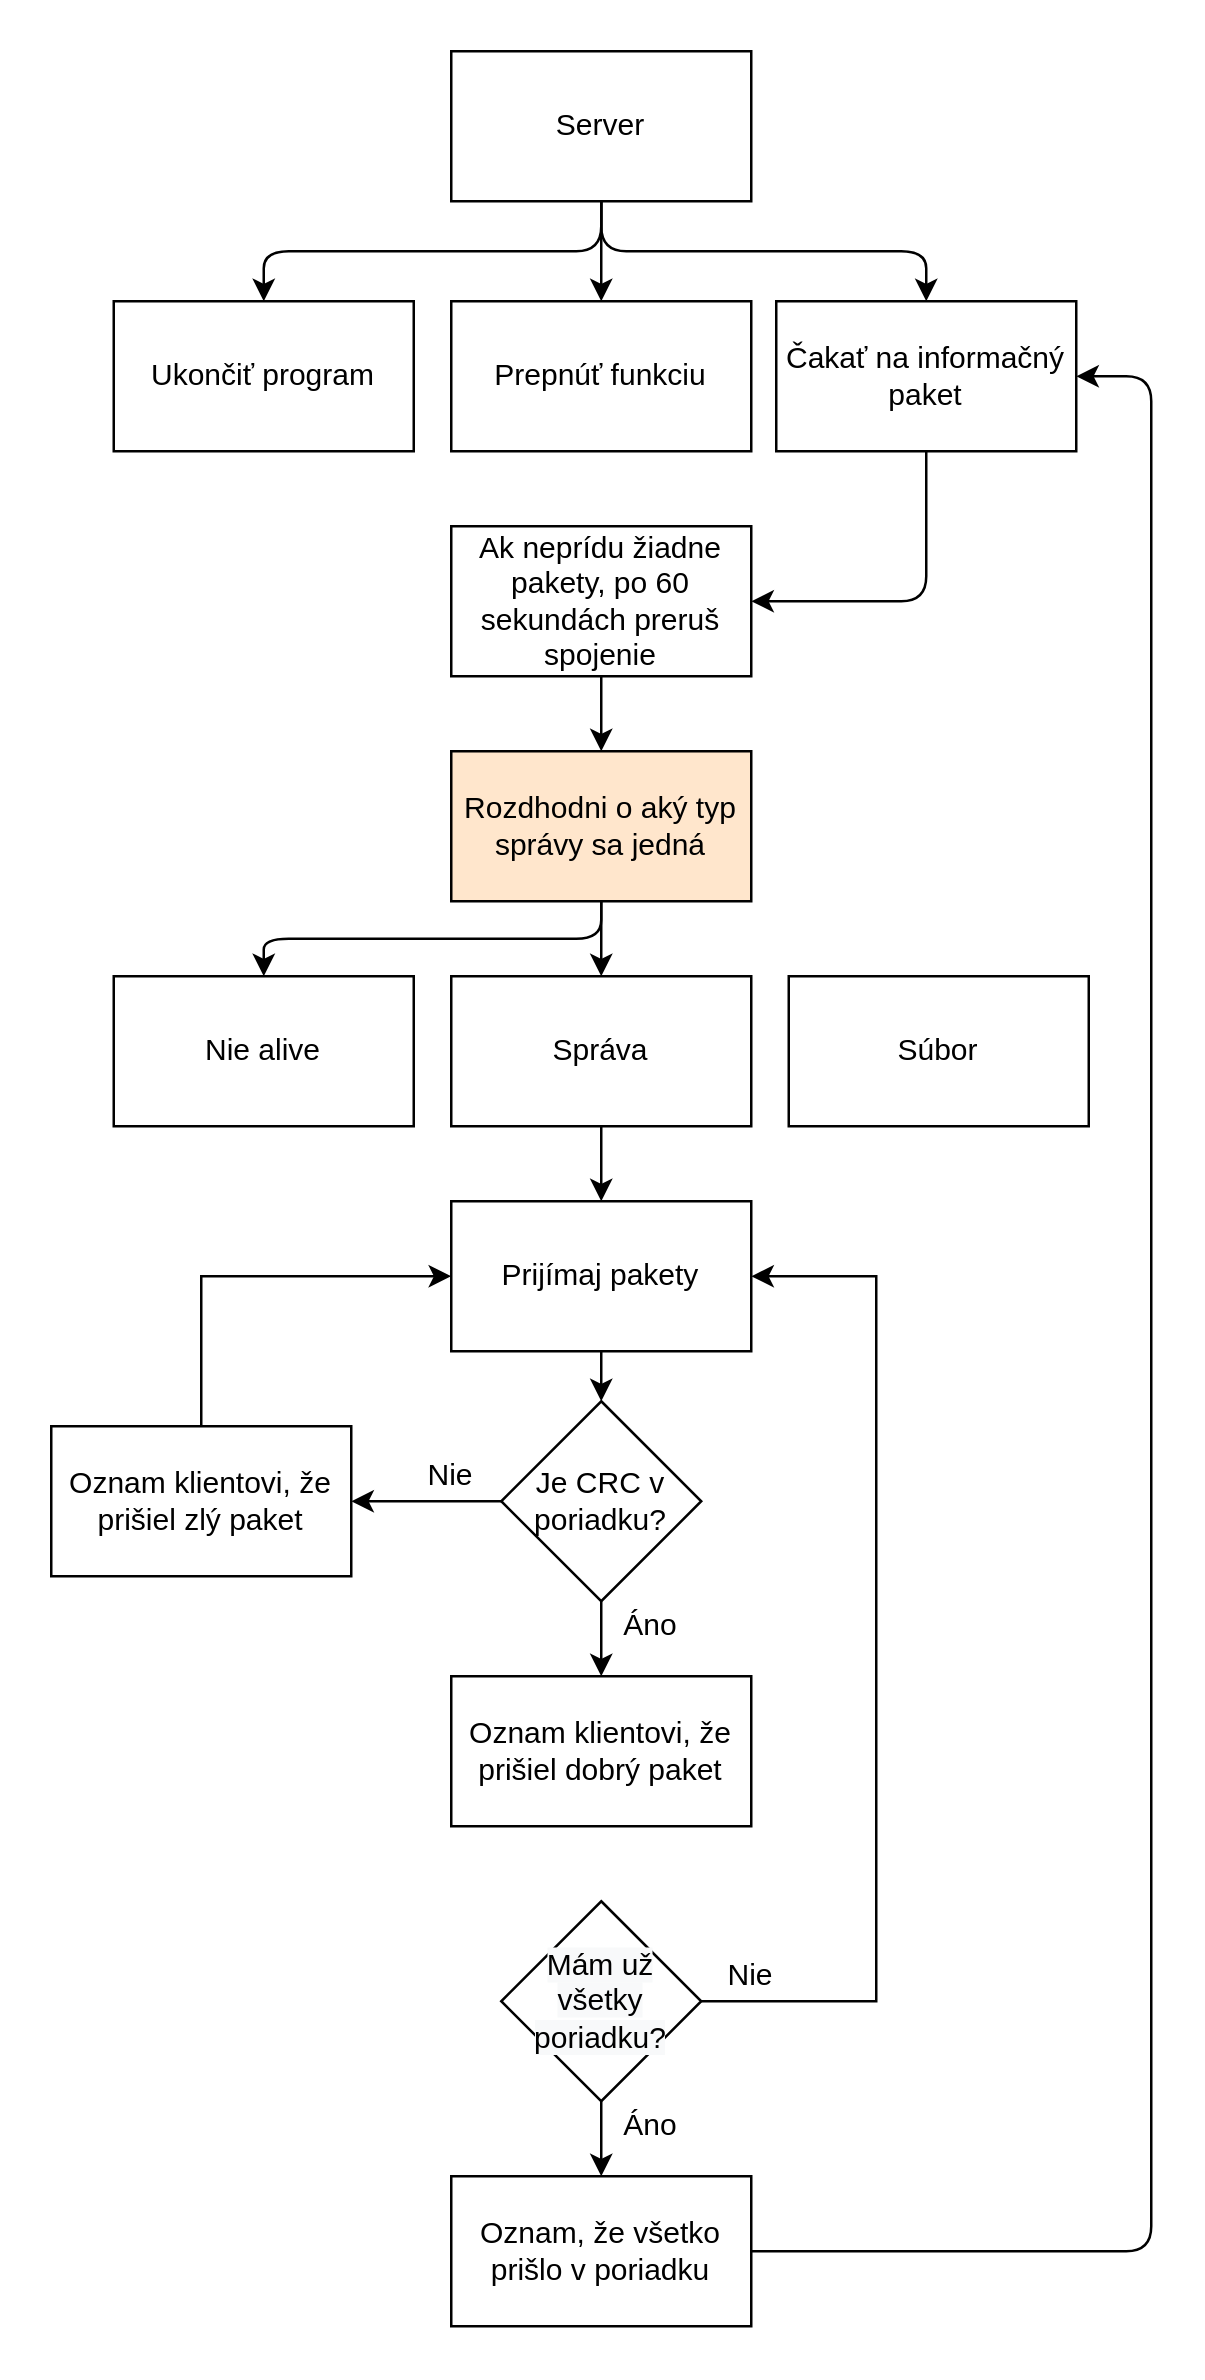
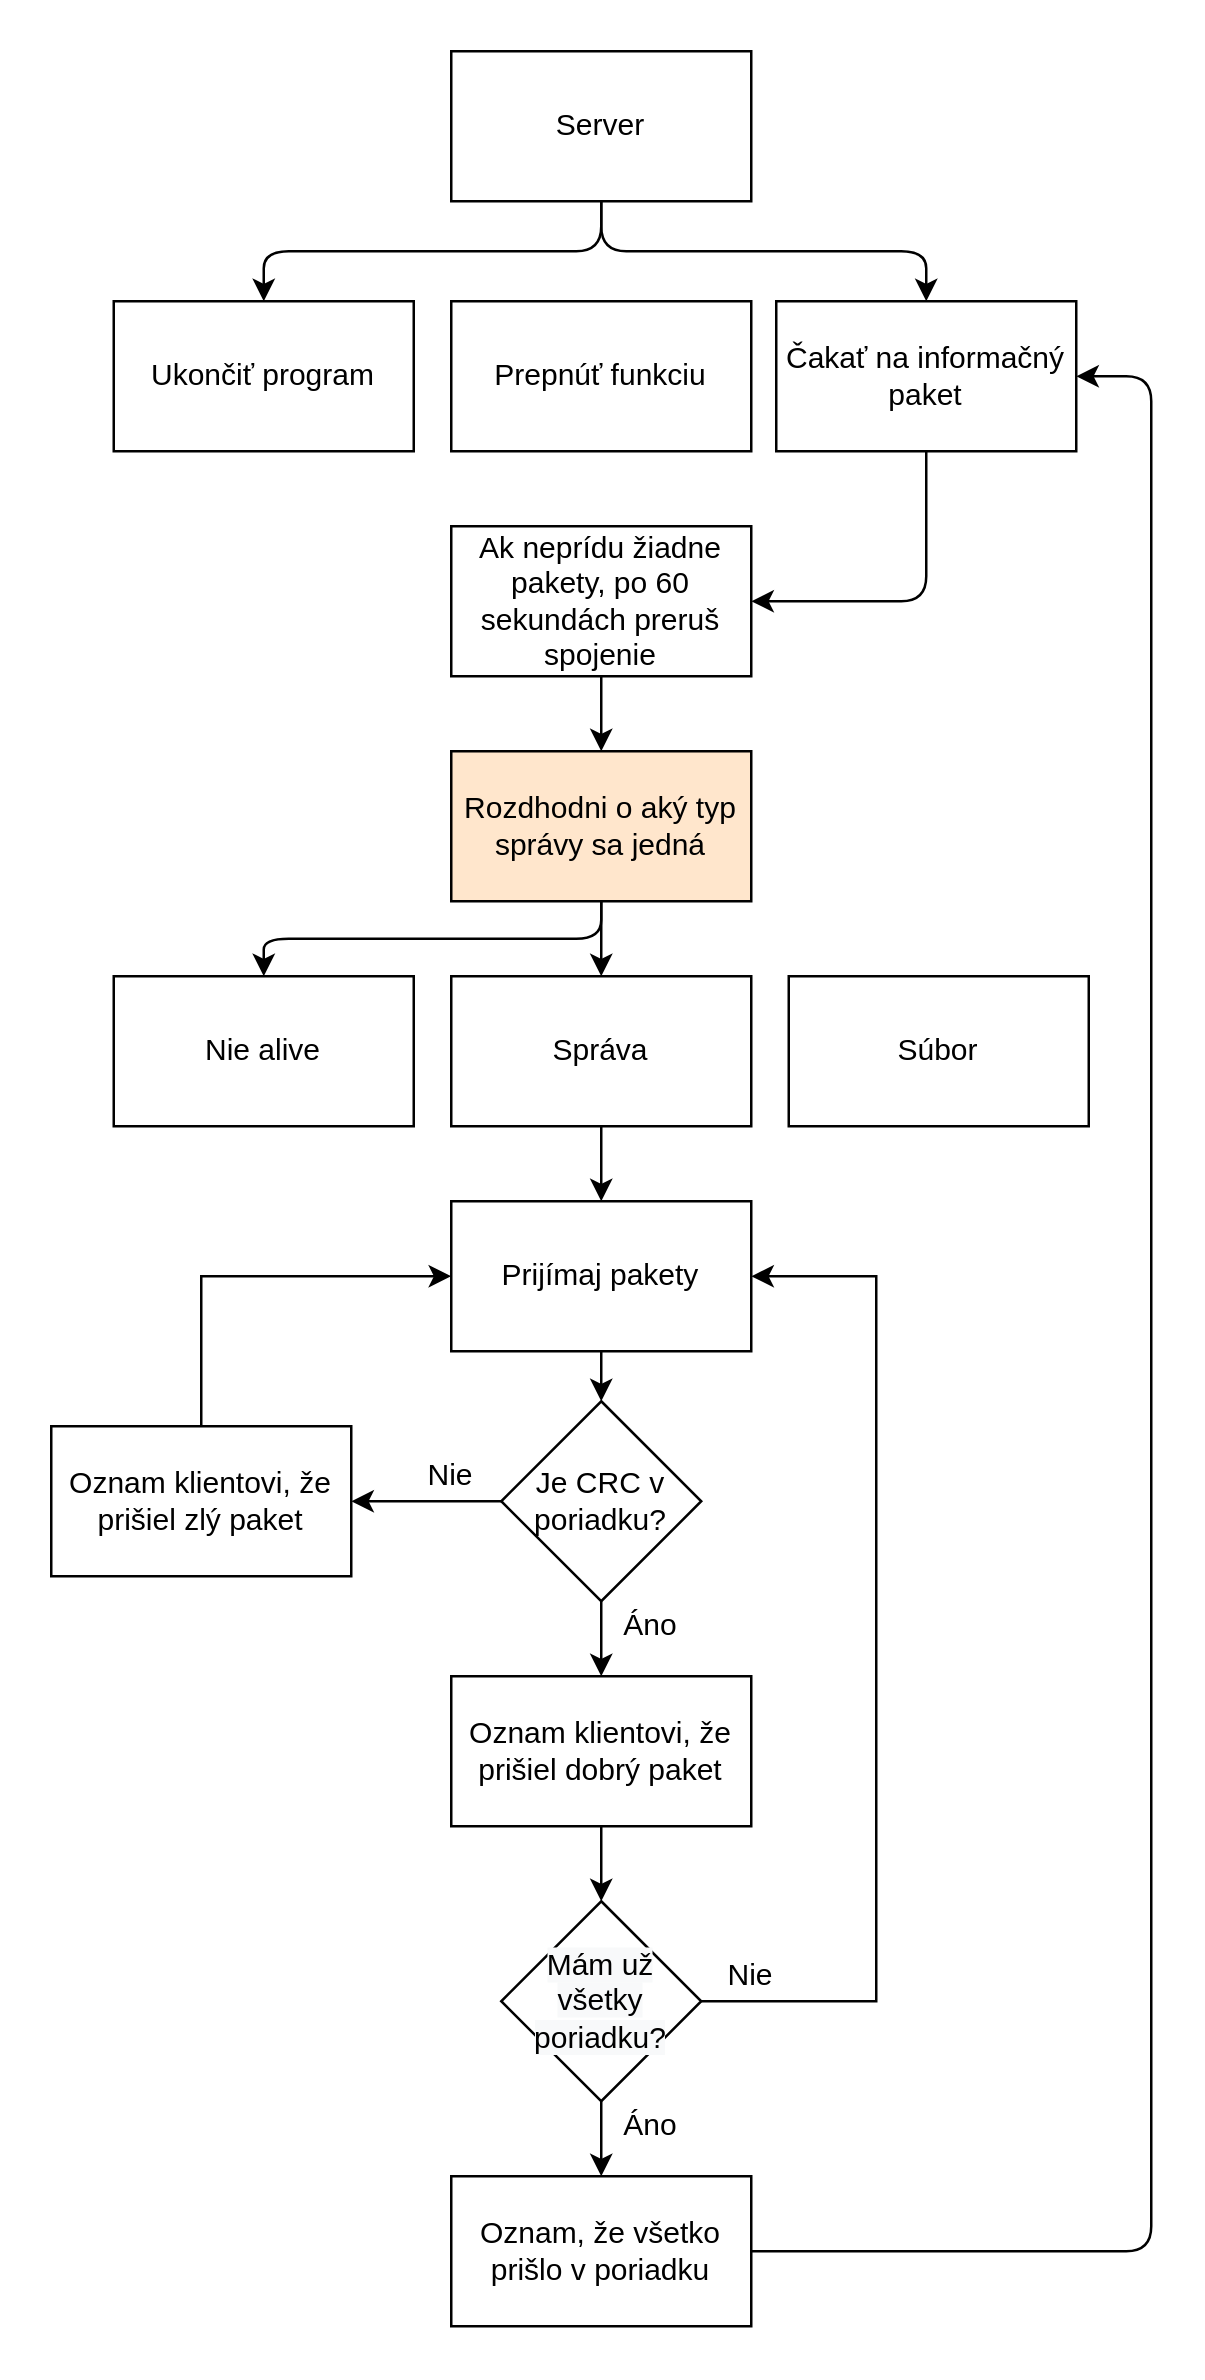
(601, 264) -> none
none -> (601, 1855)
